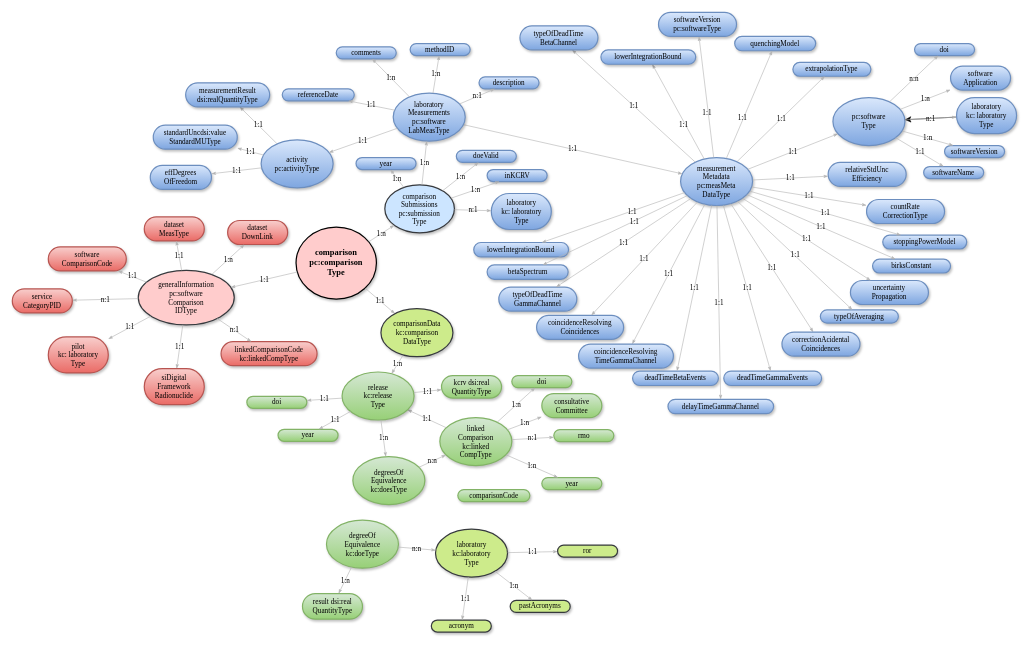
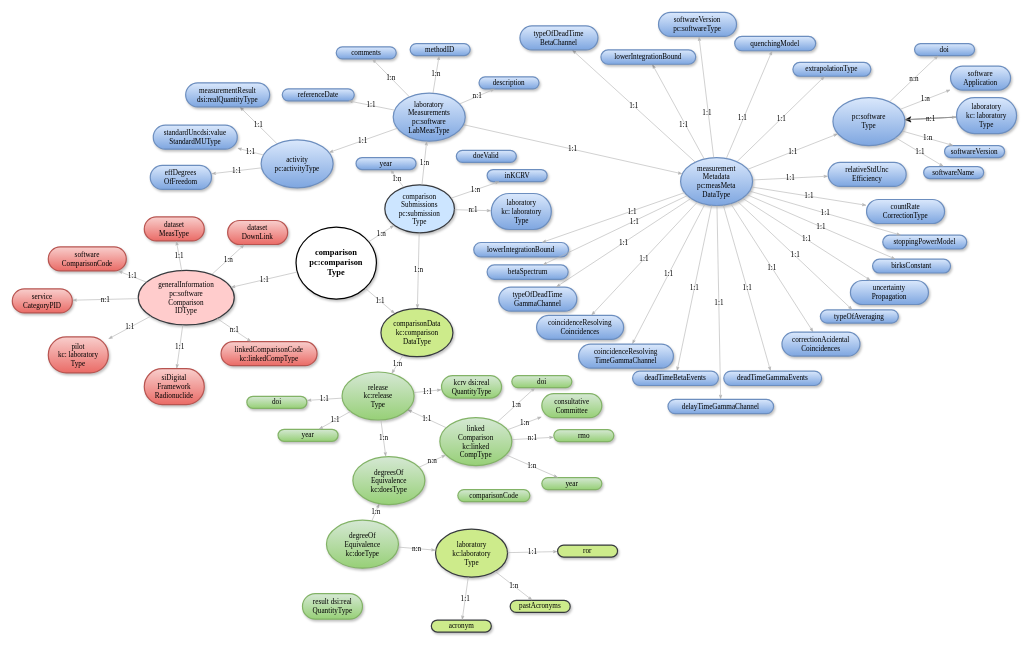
(461, 176) -> (418, 269)
(336, 263) -> (336, 263)
(345, 581) -> (376, 512)
